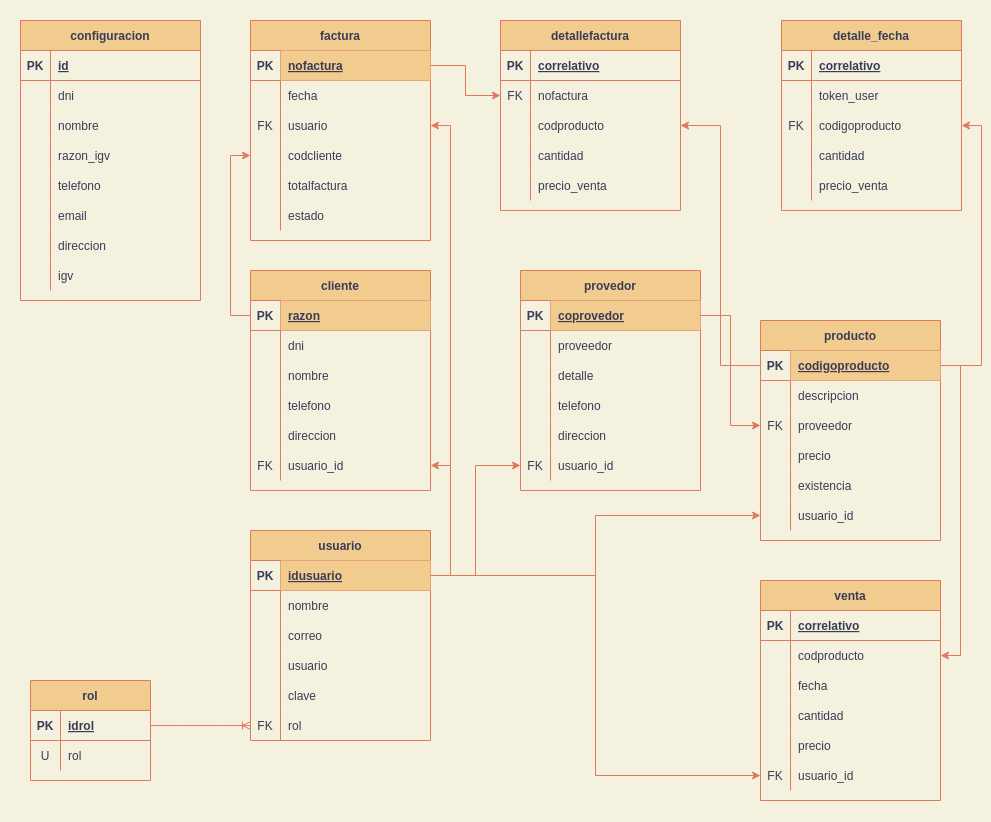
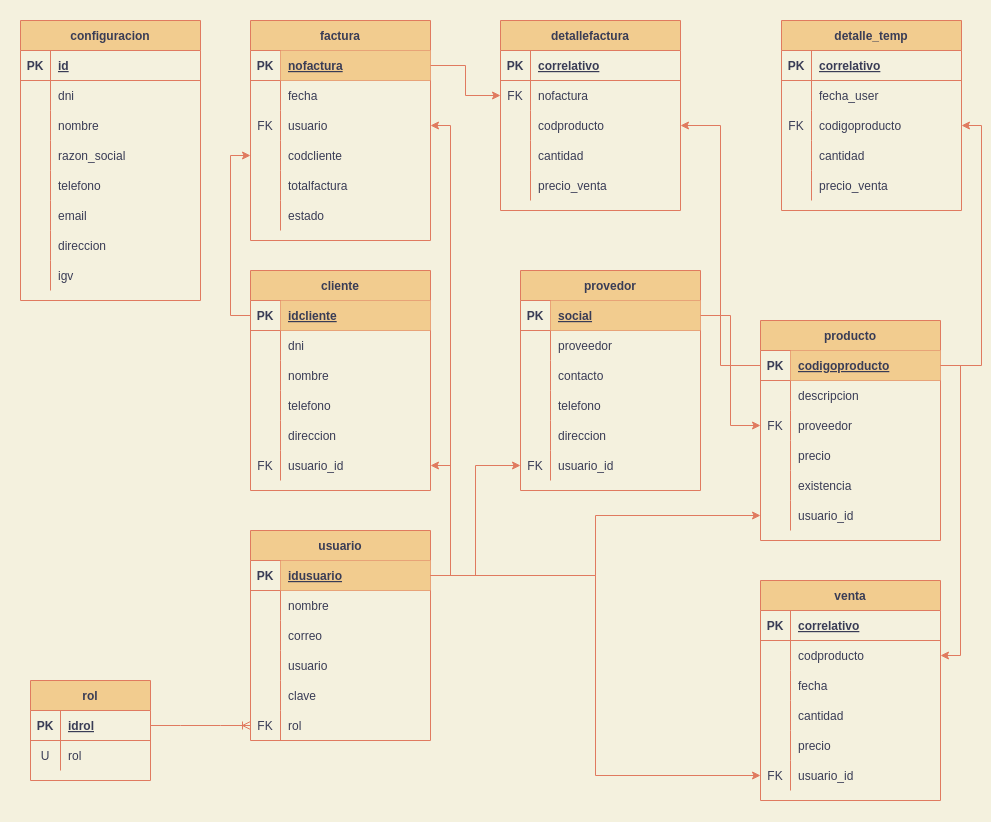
(871, 36) -> (871, 36)
(853, 96) -> (853, 96)
(87, 156) -> (95, 156)
(305, 316) -> (314, 316)
(592, 316) -> (575, 316)
(578, 376) -> (585, 376)
